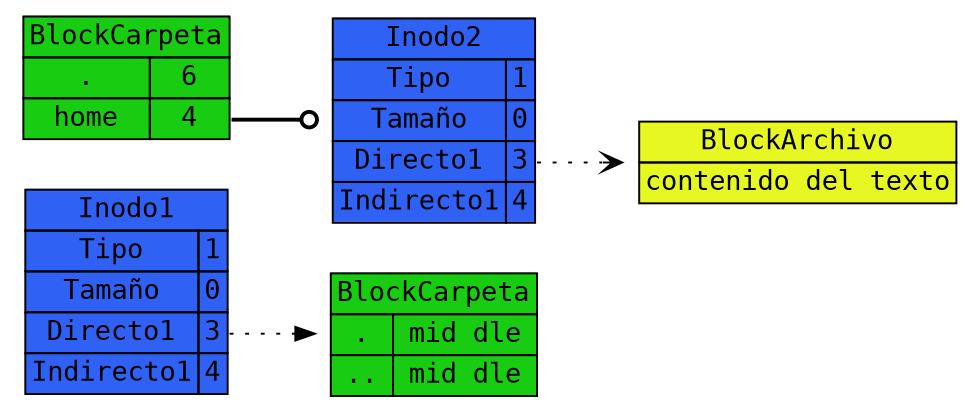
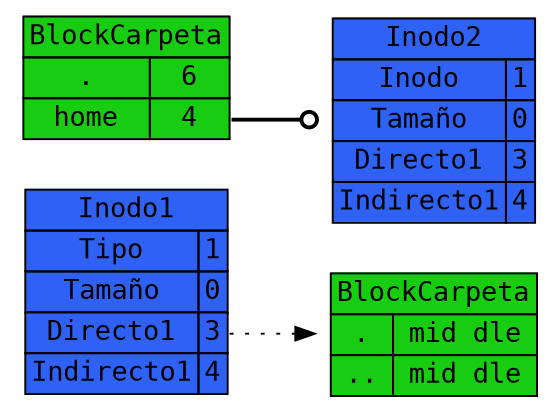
(419, 79) -> (419, 79)
(797, 162) -> none
